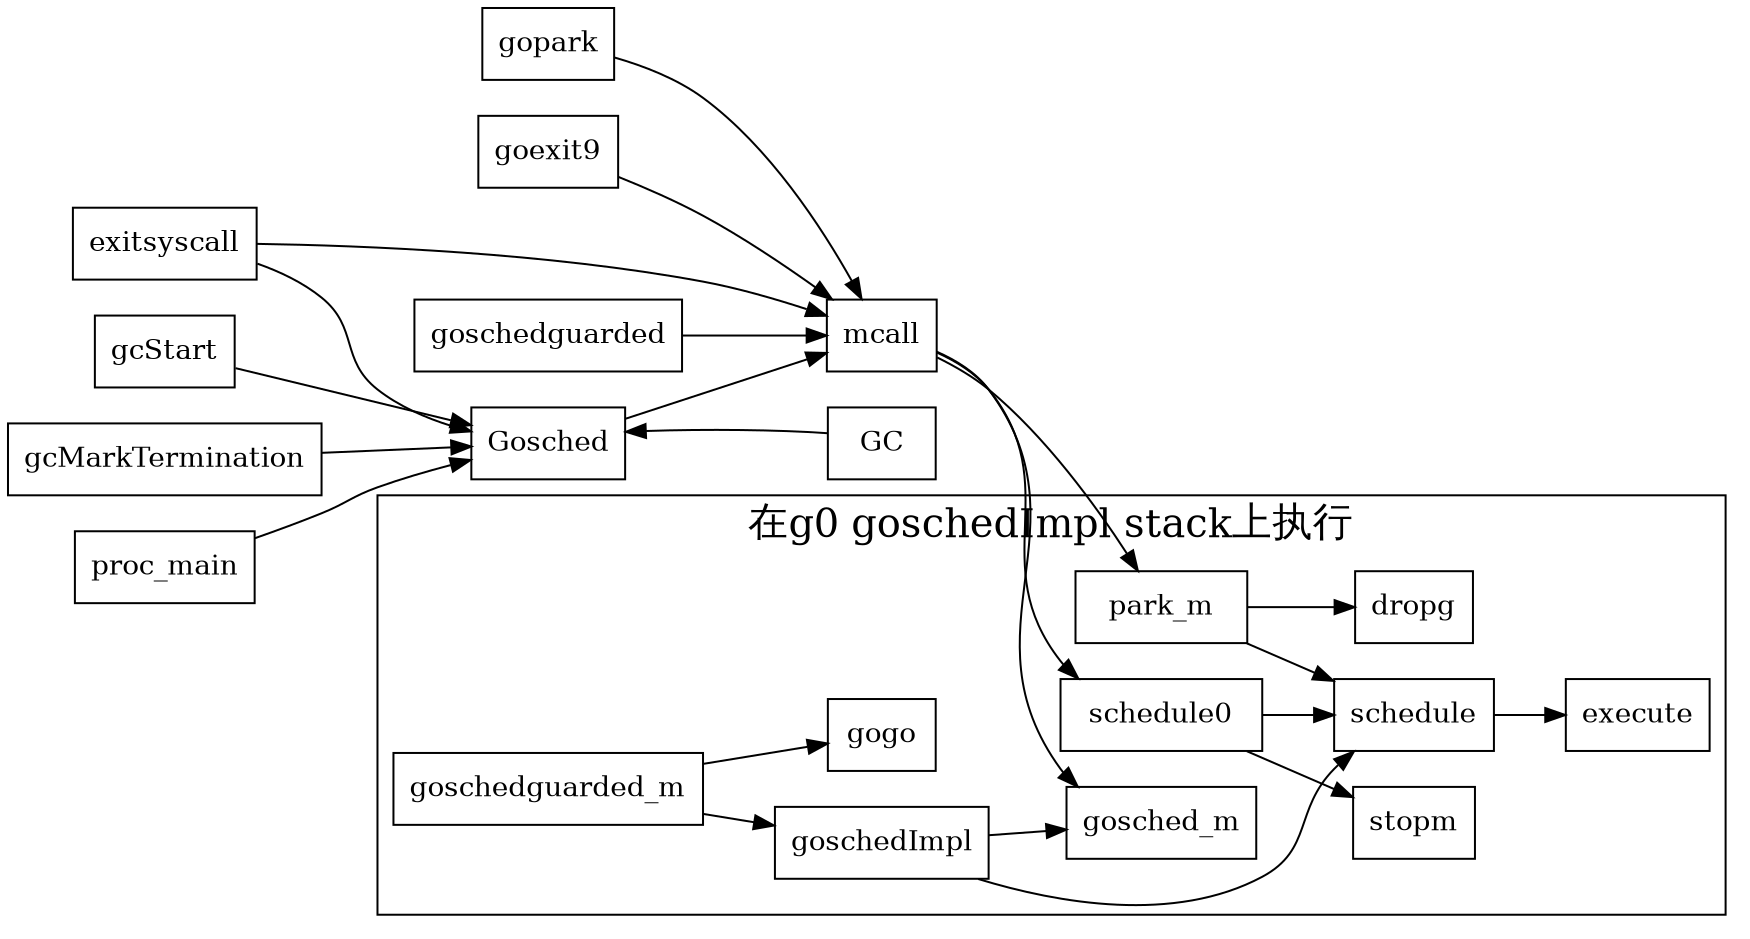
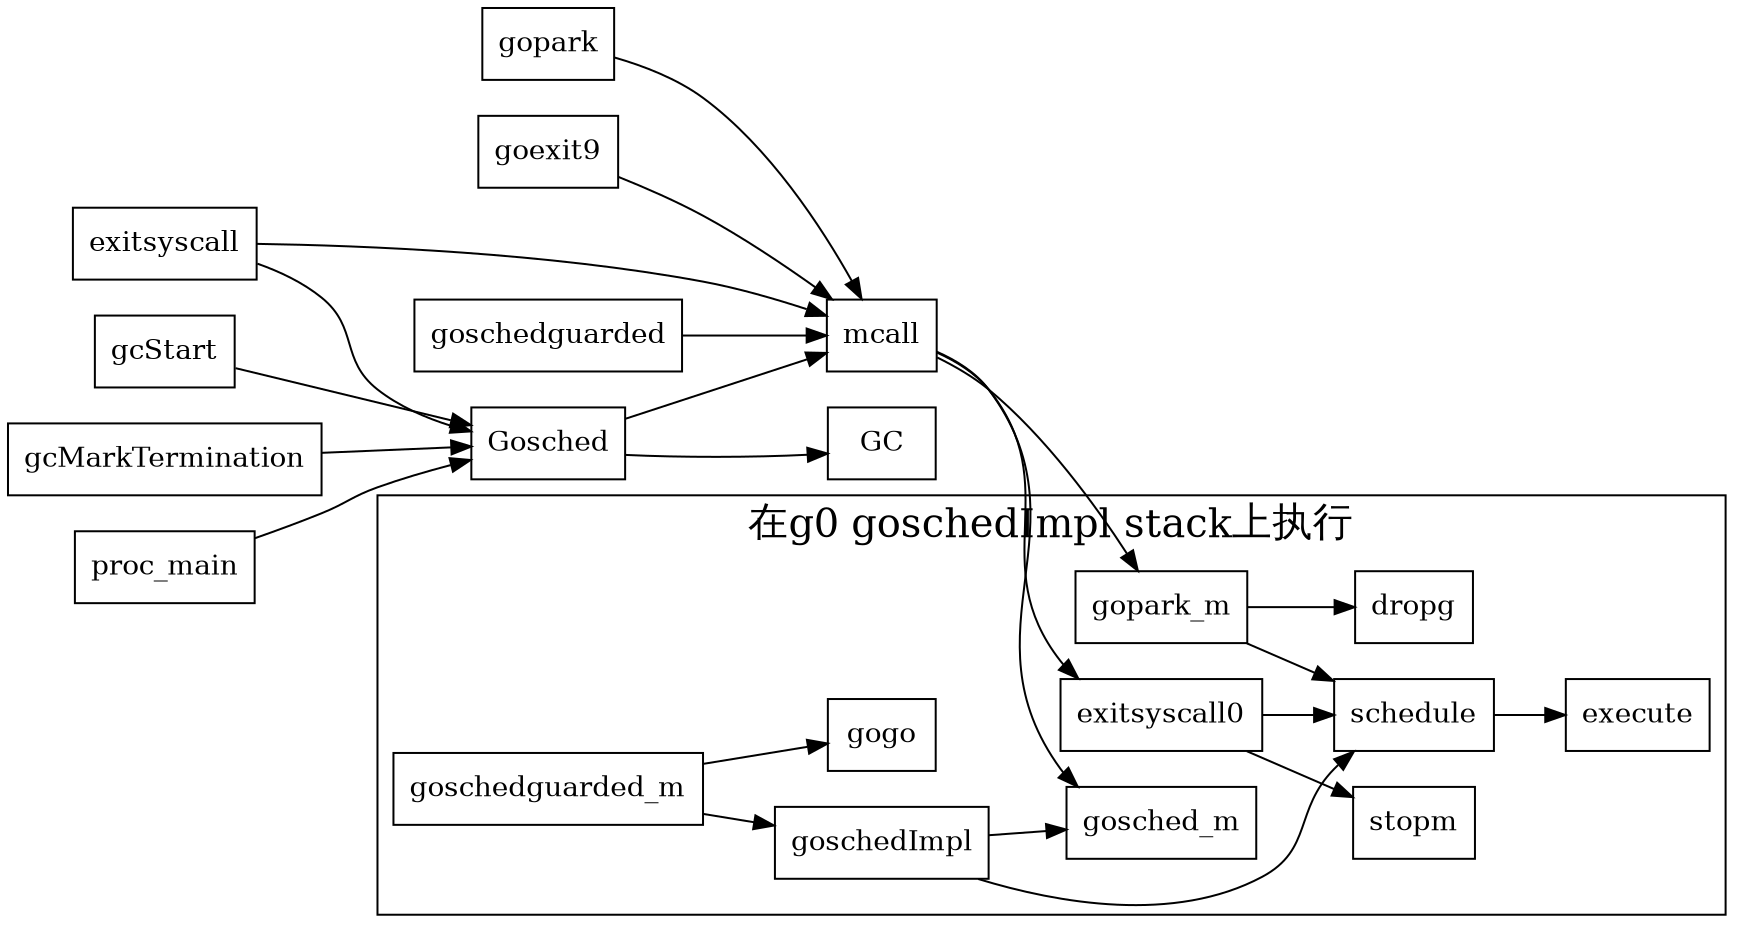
(737, 430) -> (717, 457)
(1161, 607) -> (1161, 607)
(1161, 715) -> (1161, 715)
